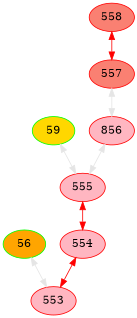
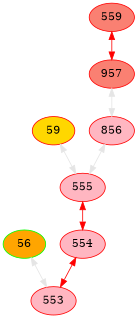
(112, 17) -> (112, 17)
(112, 74) -> (112, 74)
(54, 131) -> (54, 131)
